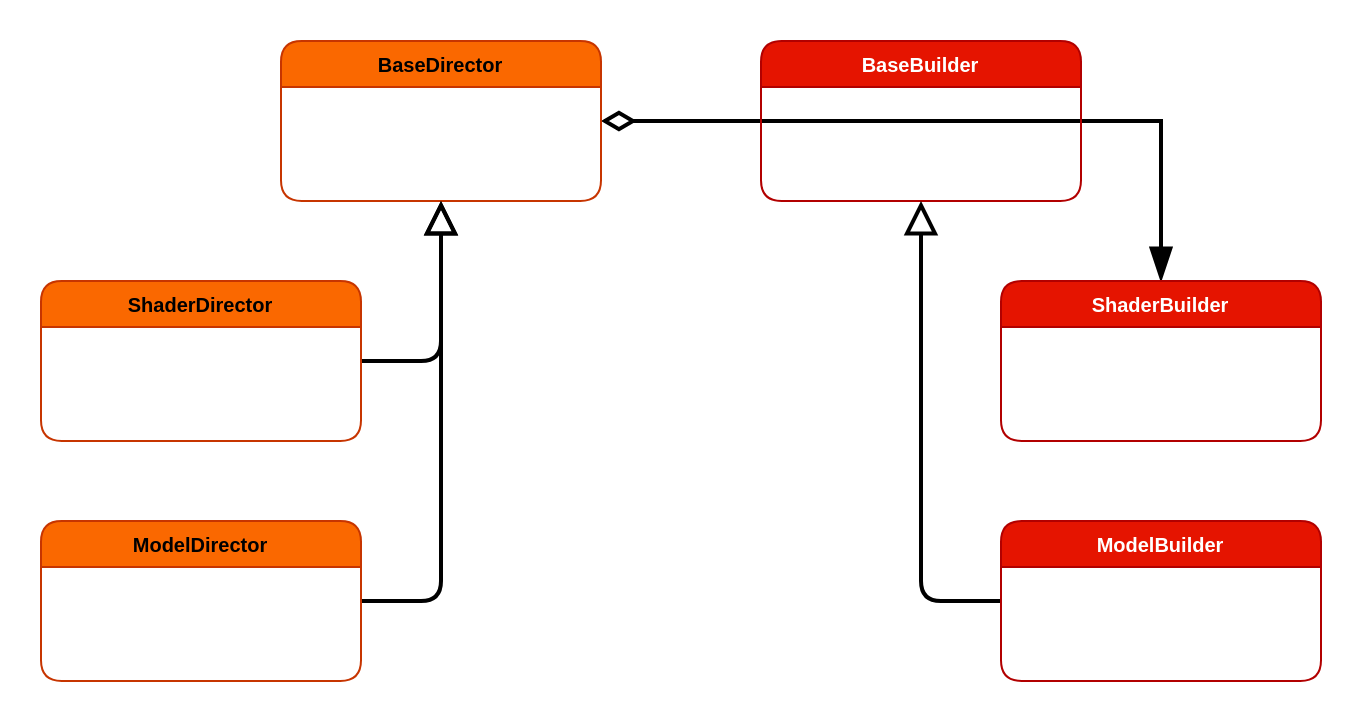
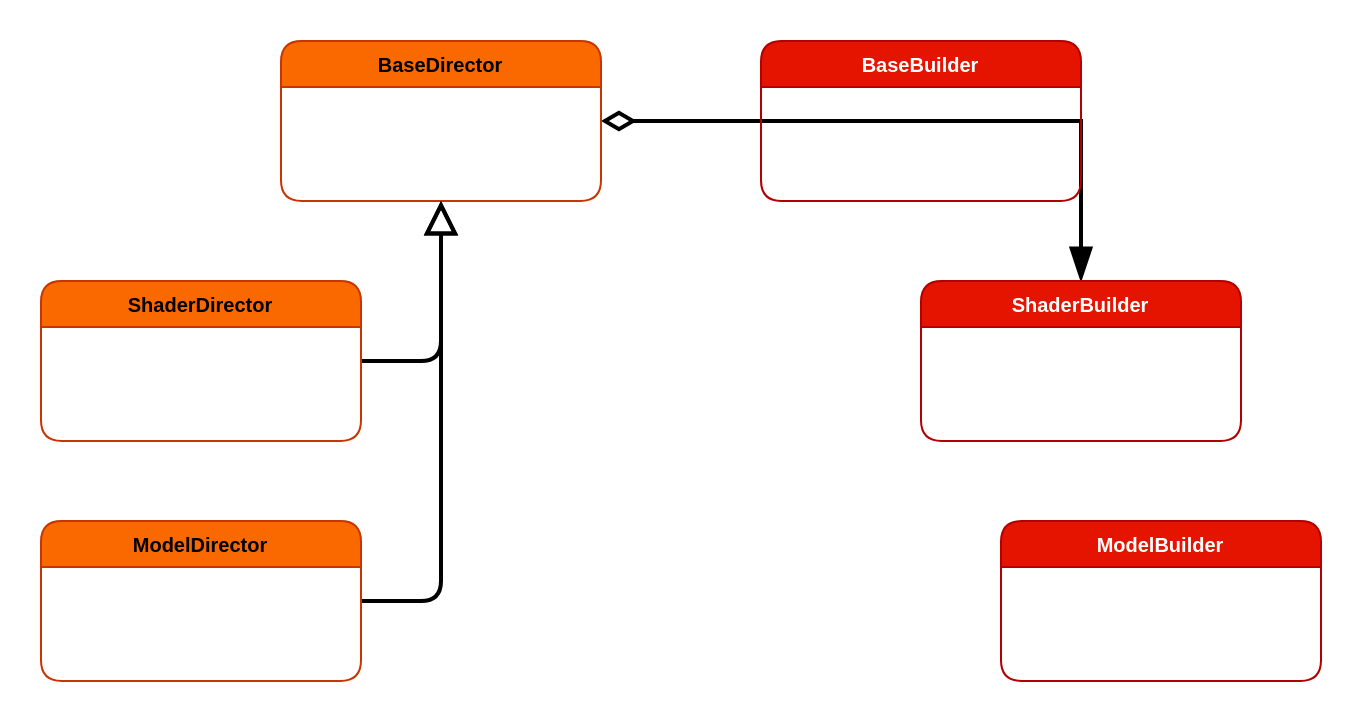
(1161, 361) -> (1081, 361)
(921, 550) -> none
